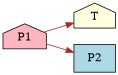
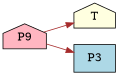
(25, 38) -> (25, 38)
(95, 58) -> (95, 58)
